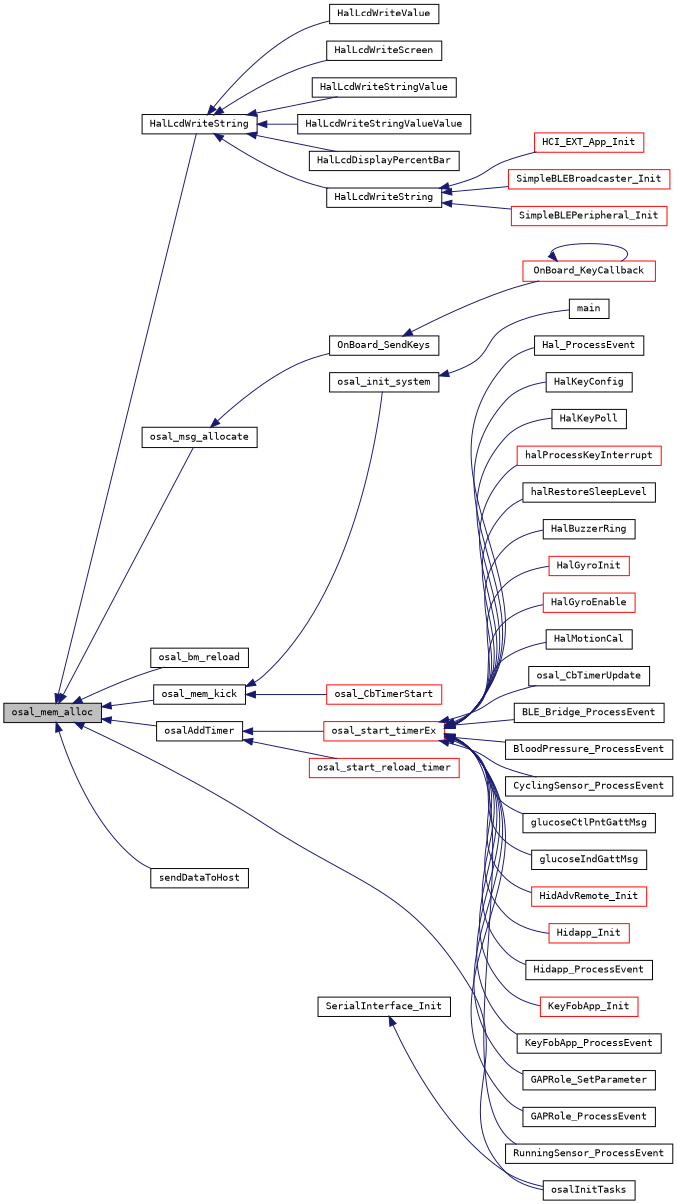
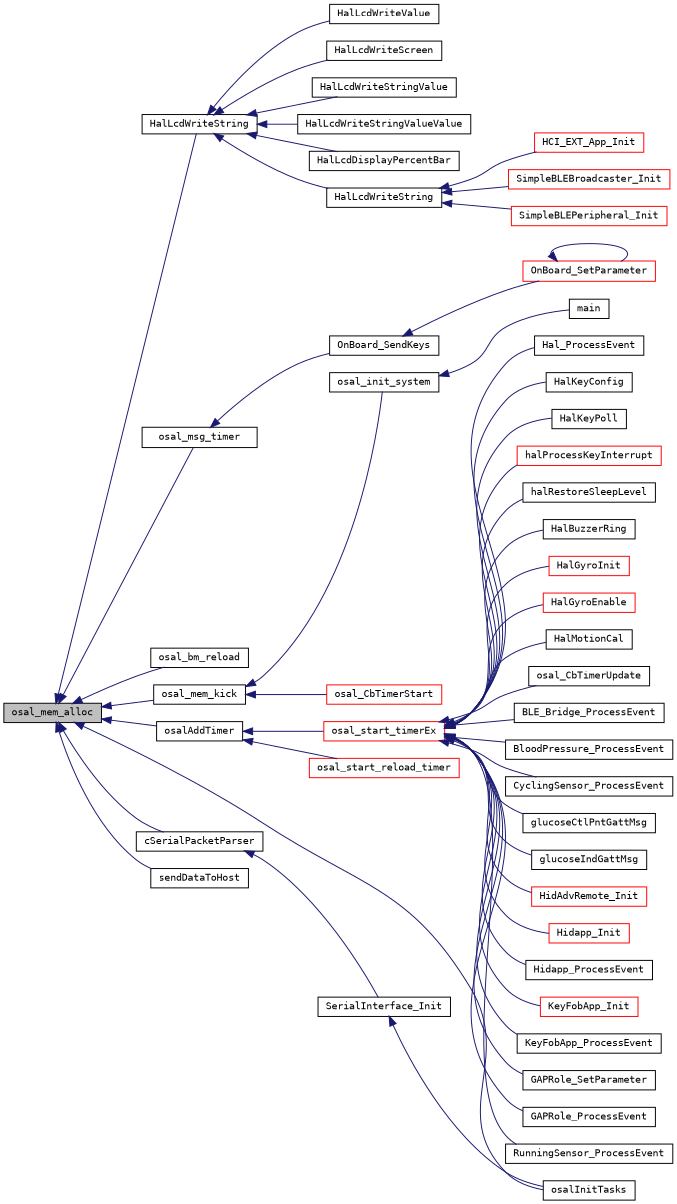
(589, 271) -> (589, 271)
(200, 437) -> (200, 437)
none -> (200, 841)
